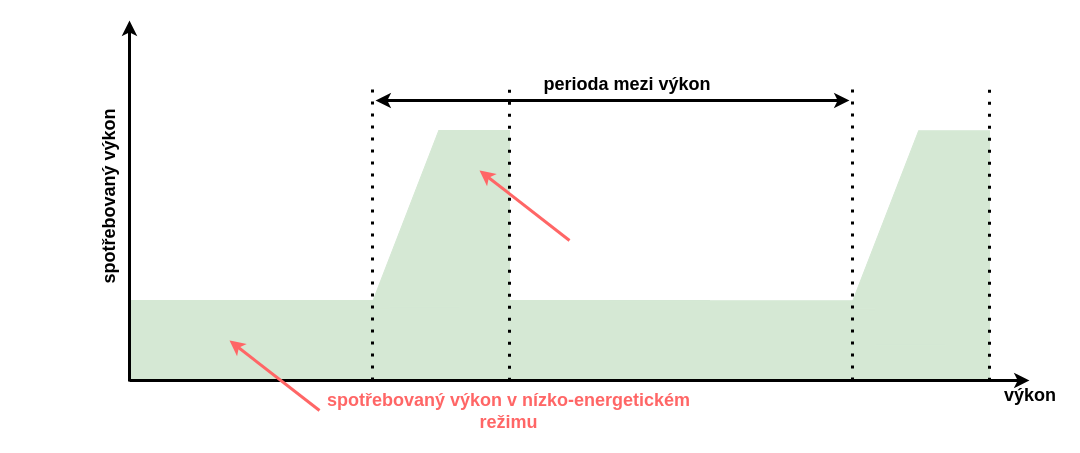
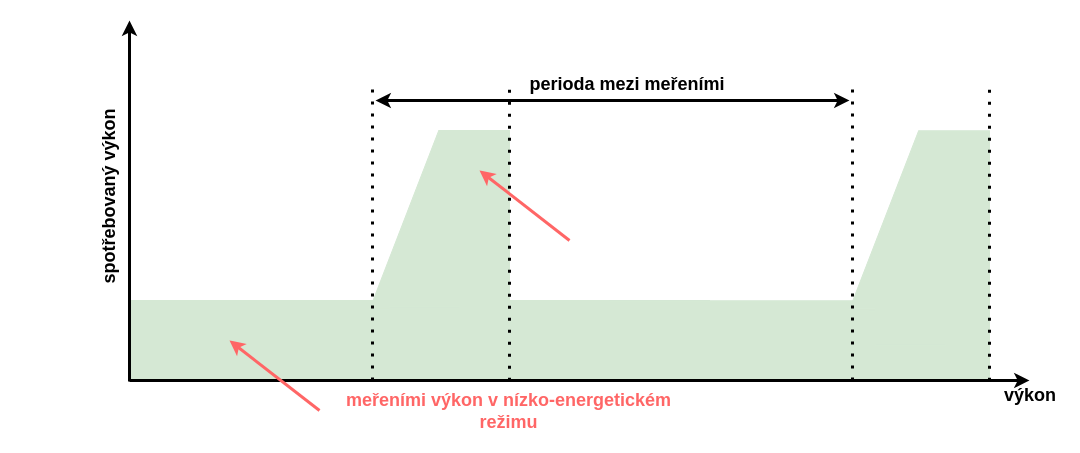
(628, 85) -> (628, 85)
(509, 412) -> (509, 412)
